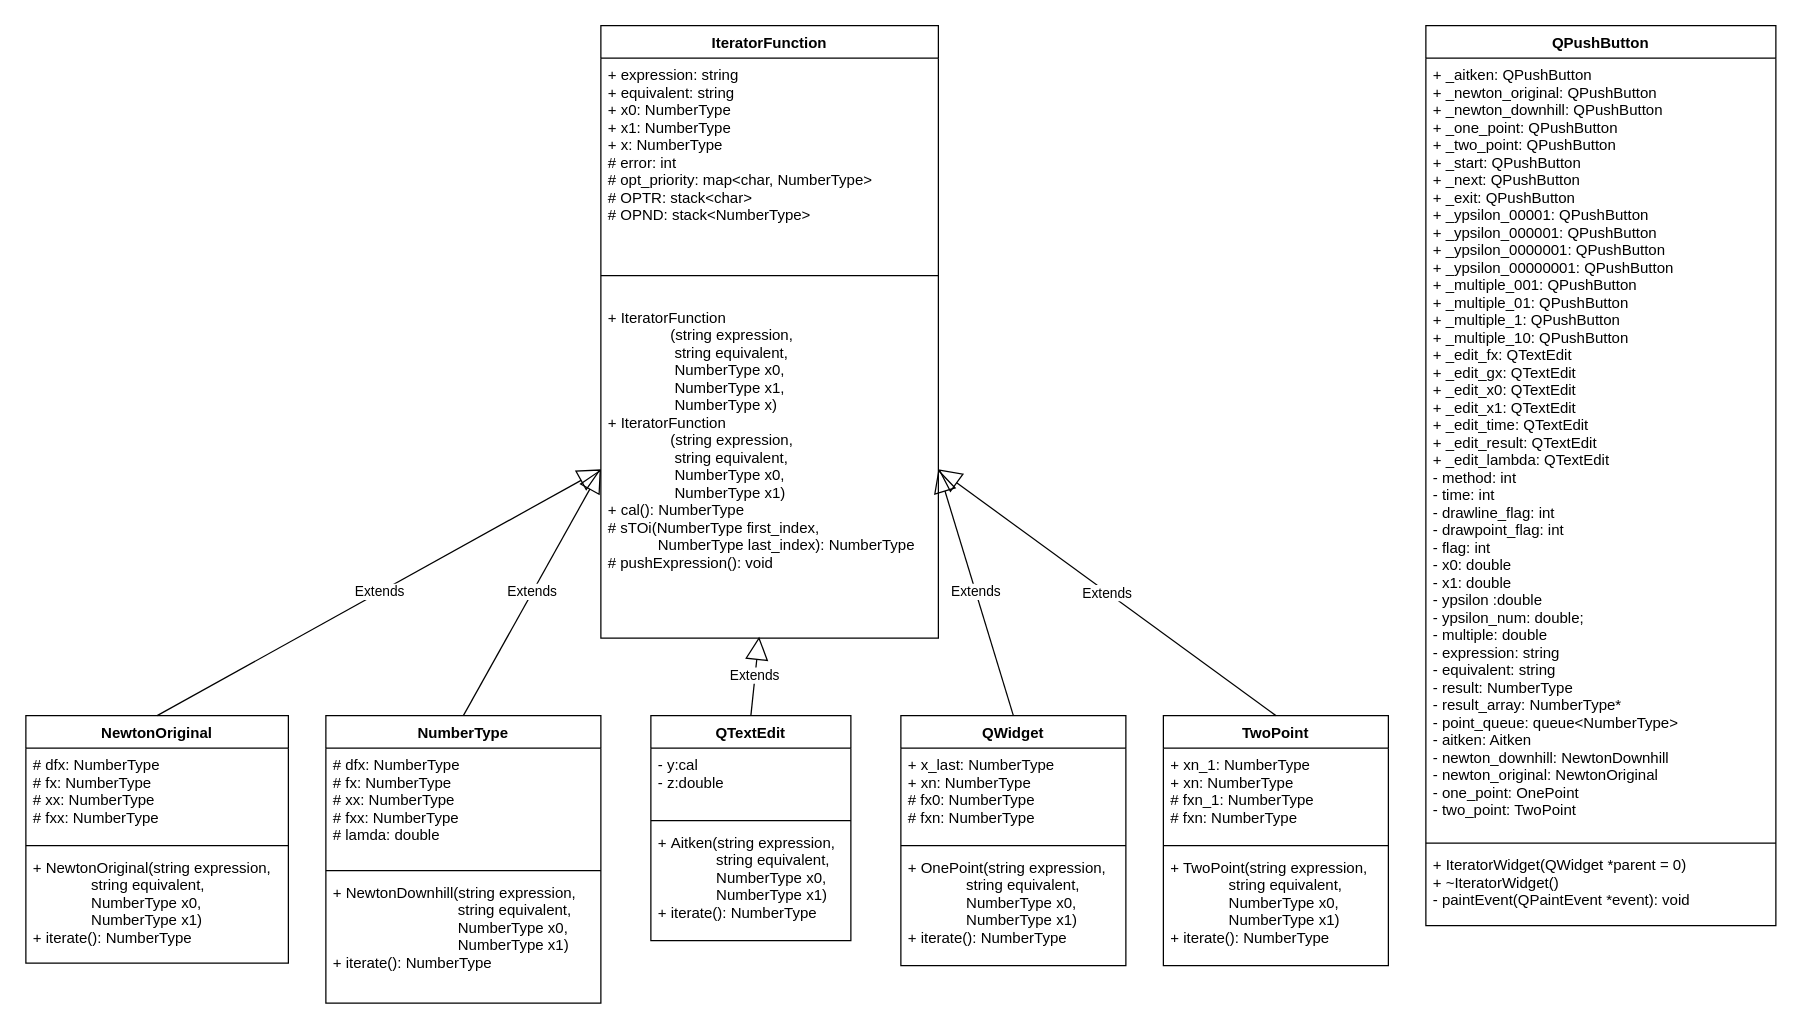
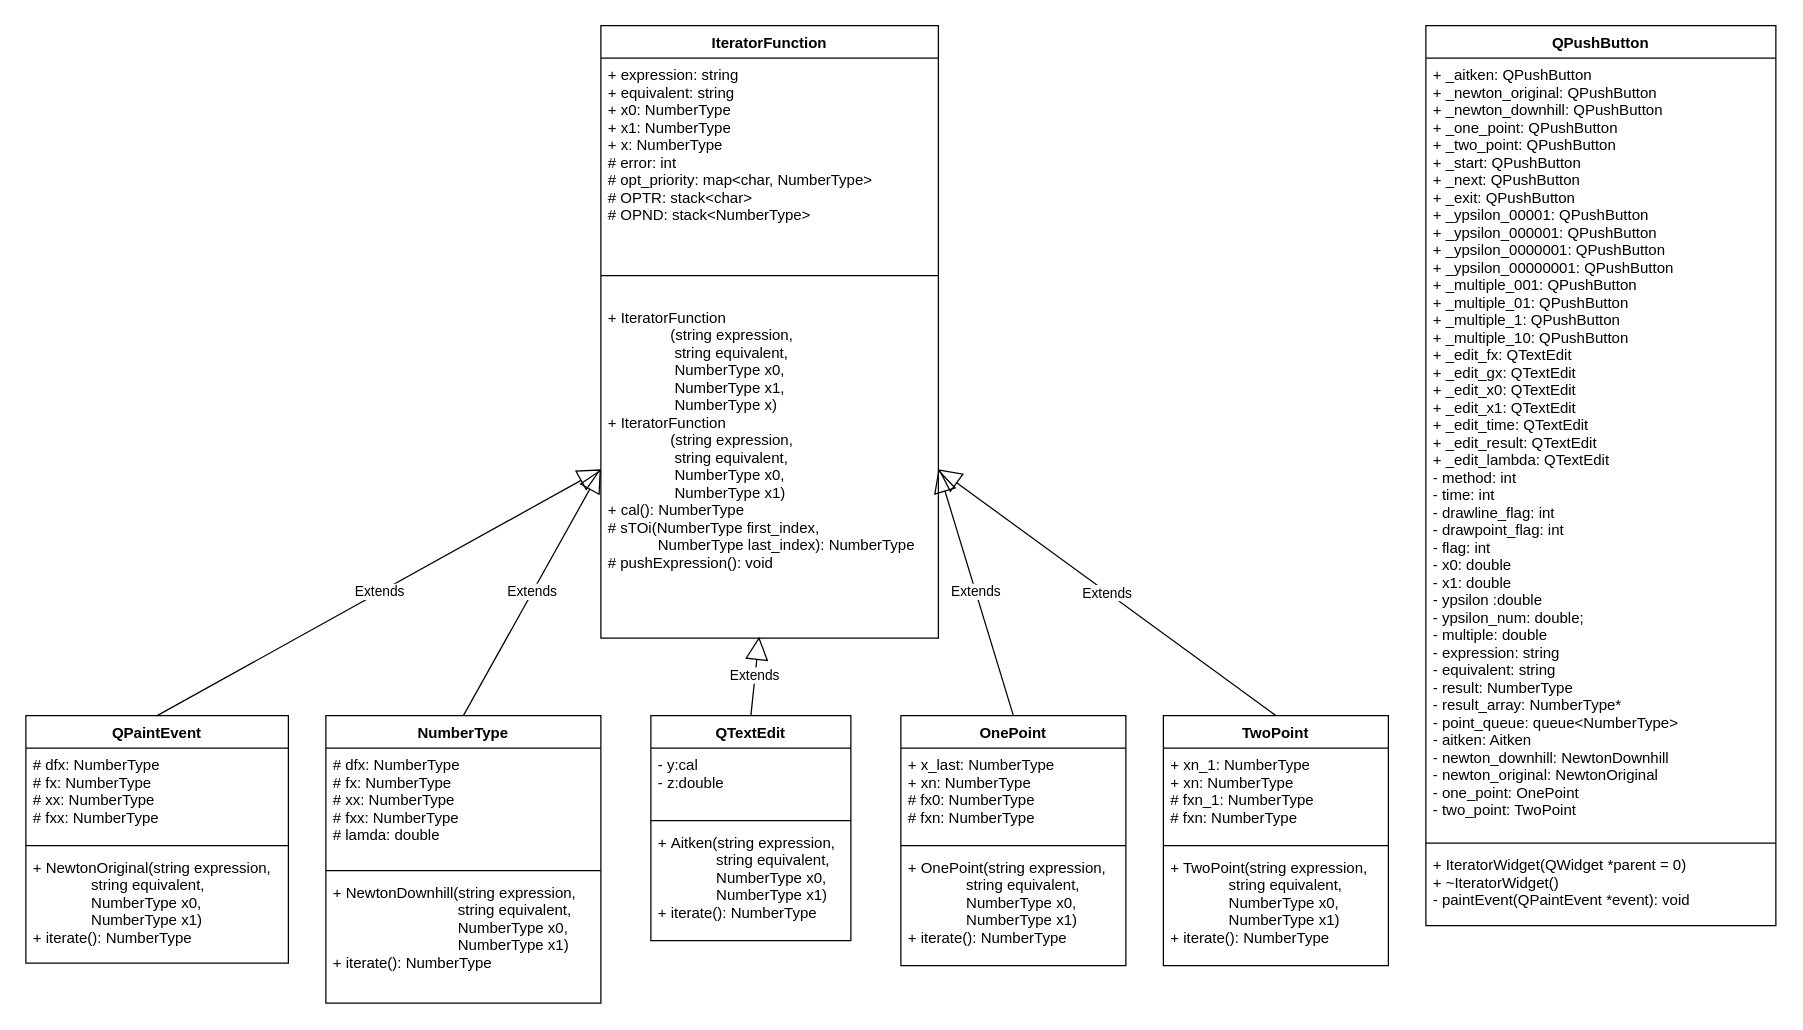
(156, 733) -> (156, 733)
(1013, 733) -> (1013, 733)
